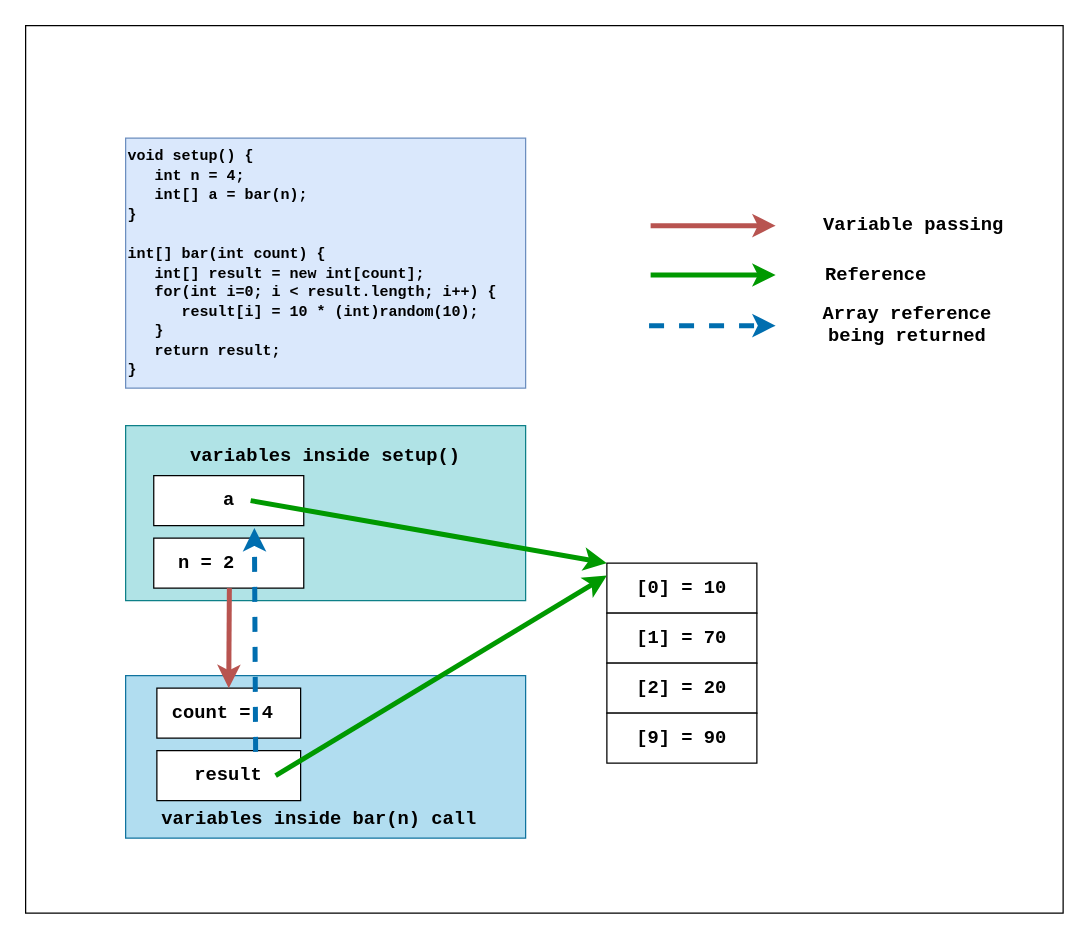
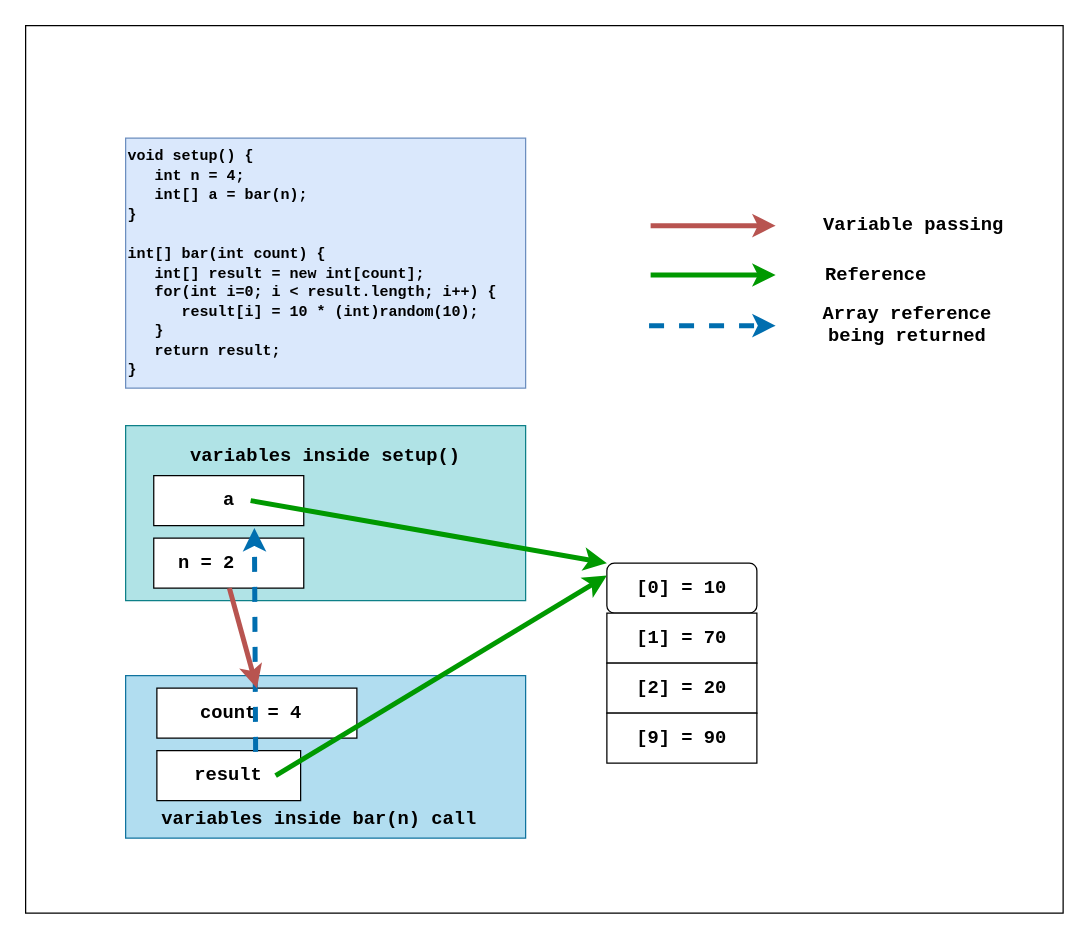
(682, 588) -> (682, 588)
(229, 713) -> (257, 713)
